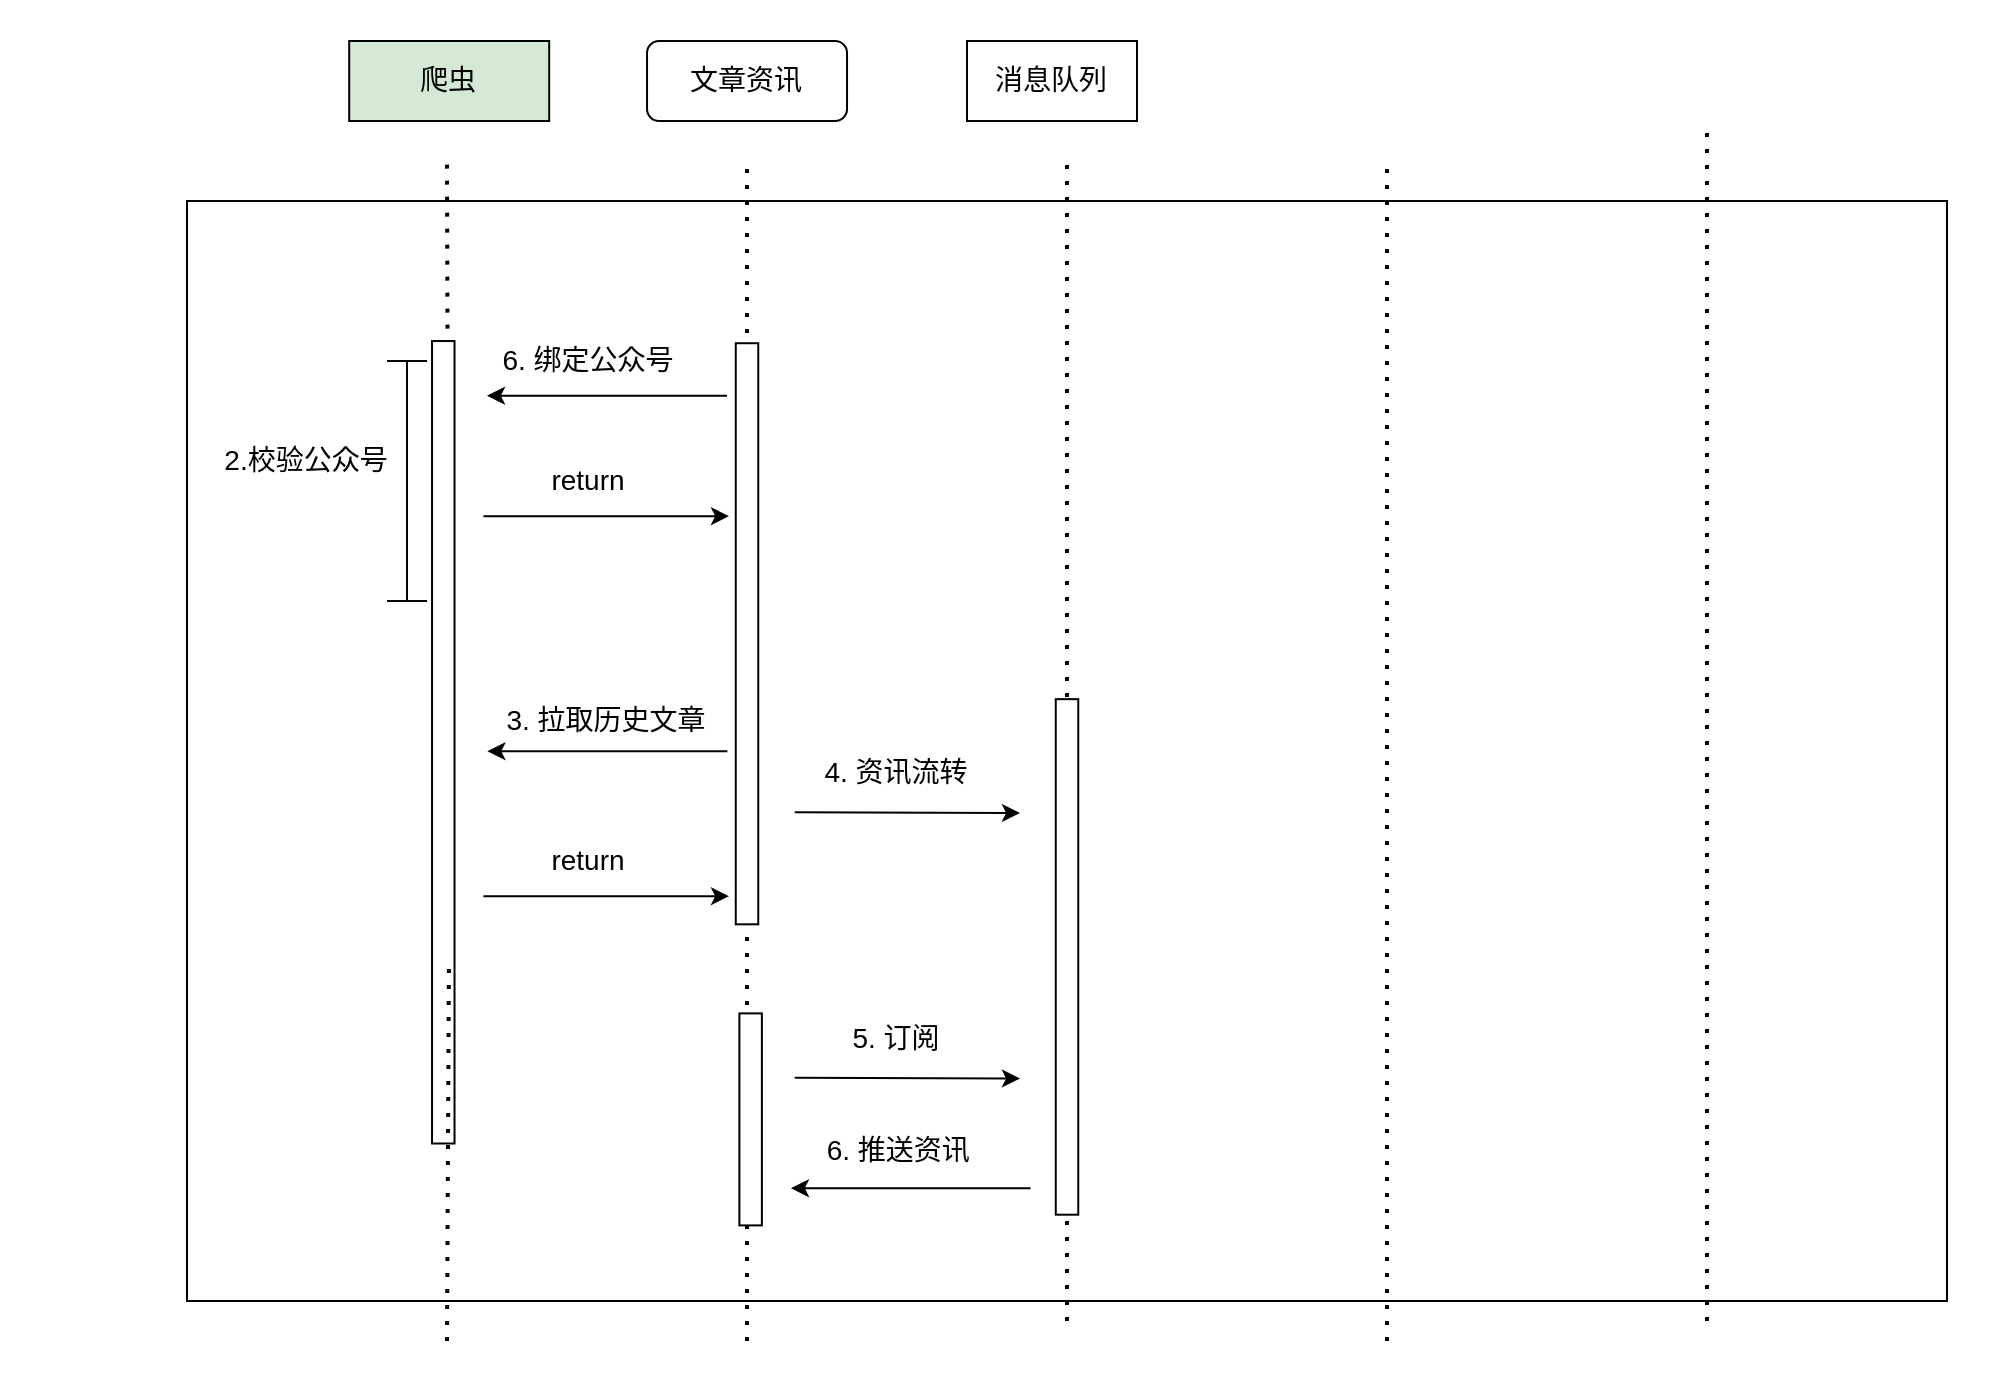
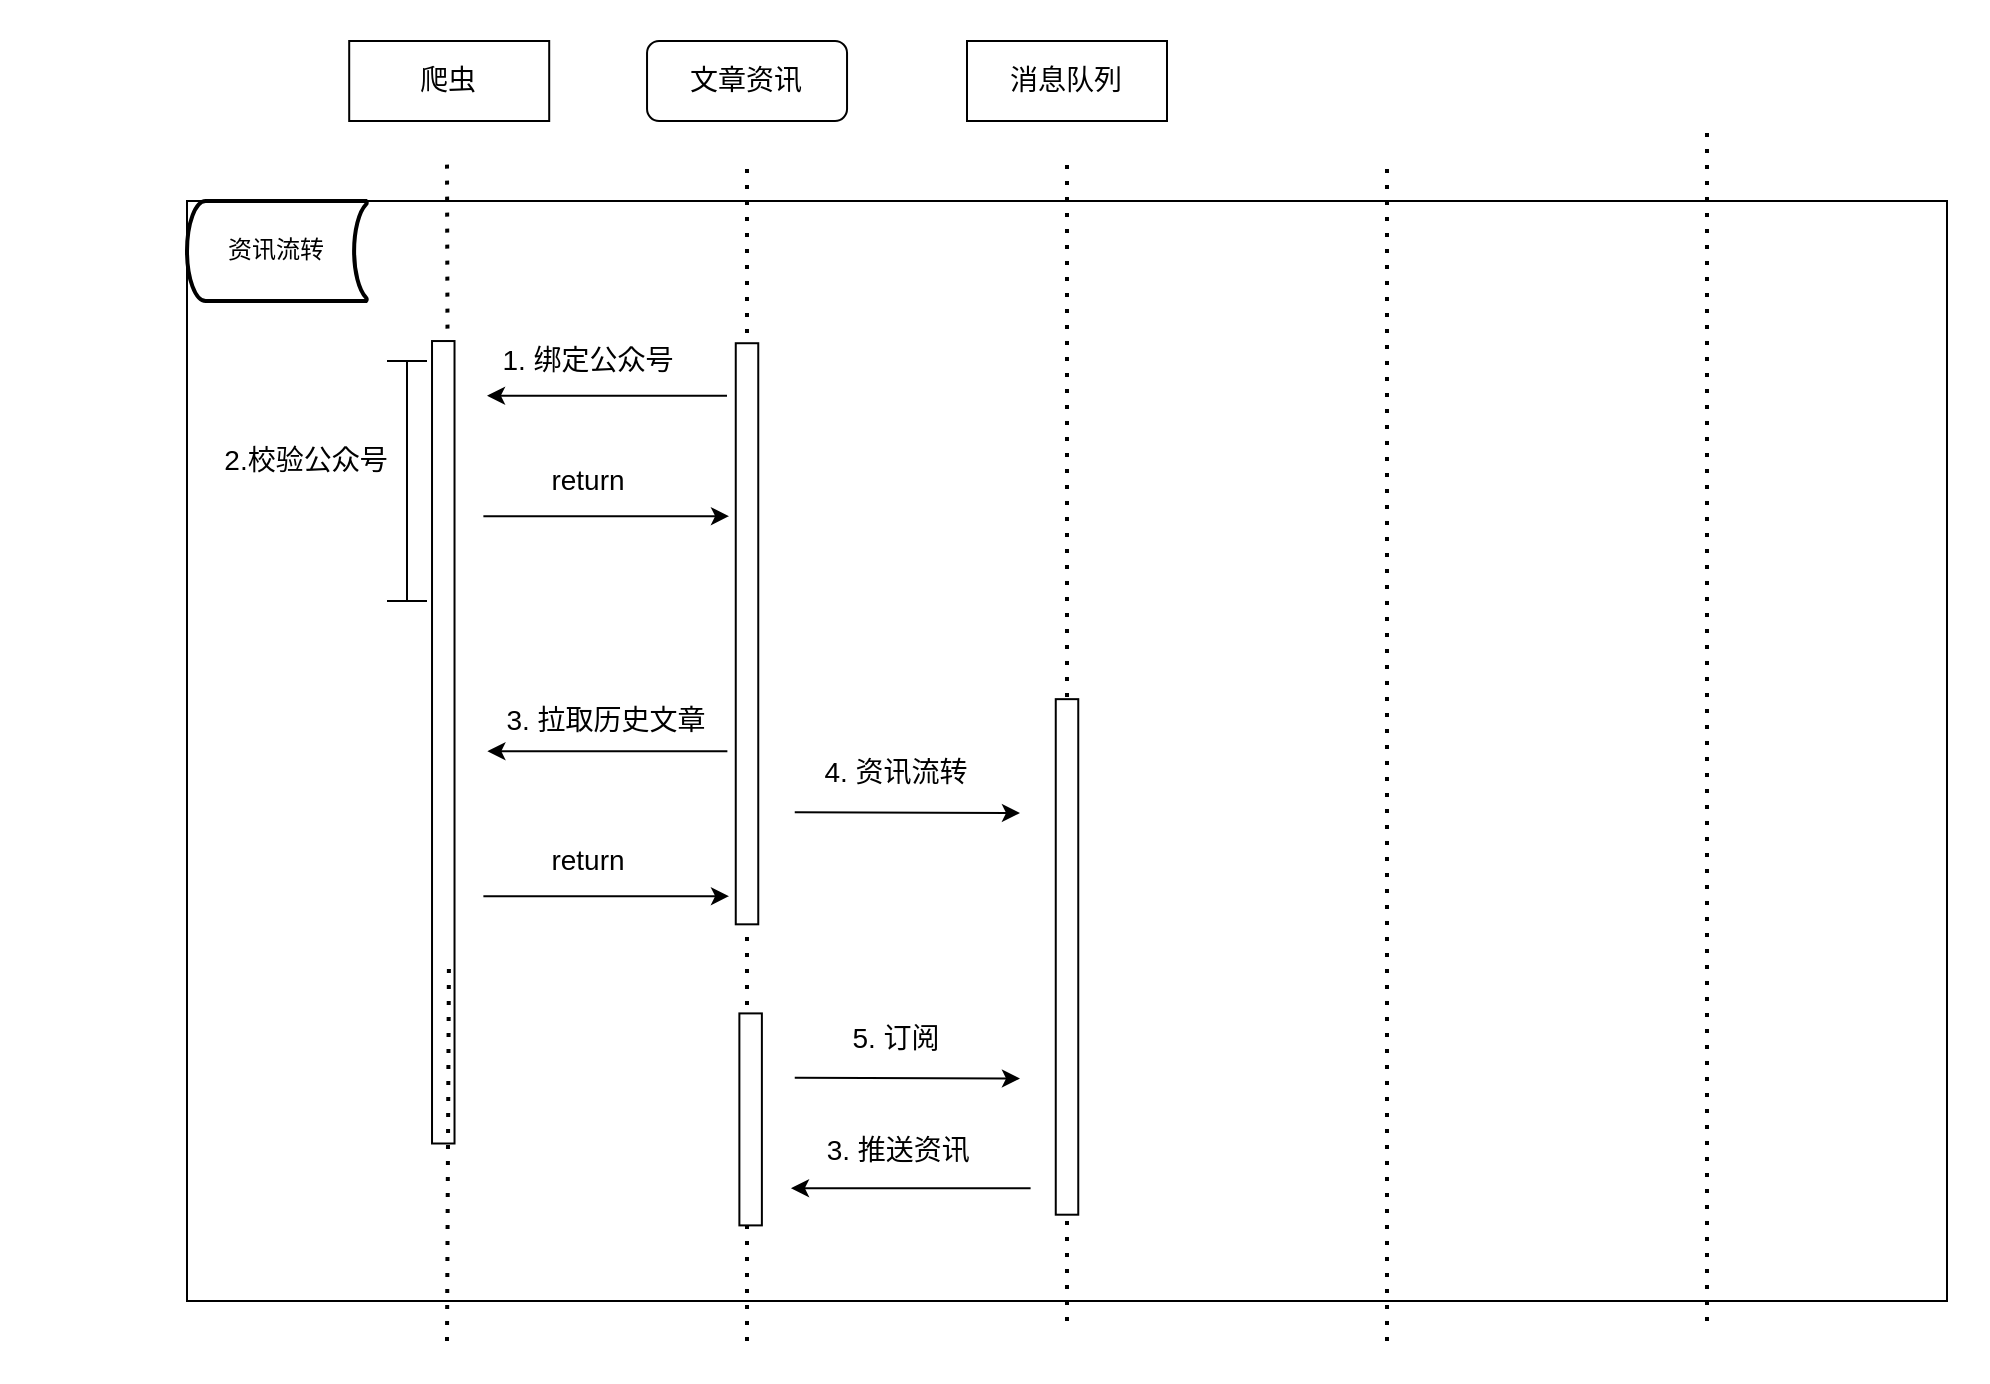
(449, 81) -> (449, 81)
(1052, 81) -> (1067, 81)
none -> (277, 251)
(589, 361) -> (589, 361)
(907, 1151) -> (907, 1151)
